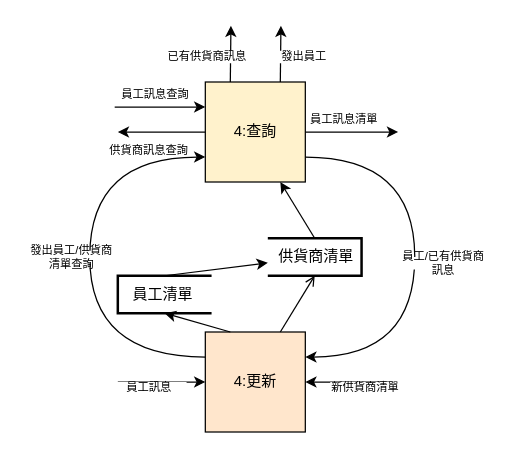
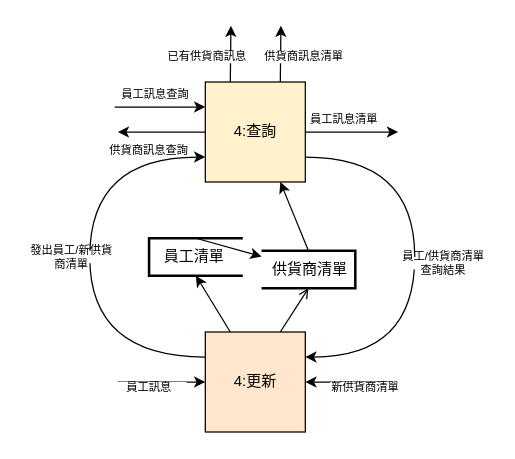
(304, 57) -> (304, 57)
(72, 257) -> (72, 257)
(315, 257) -> (308, 269)
(444, 263) -> (444, 263)
(165, 294) -> (196, 257)
